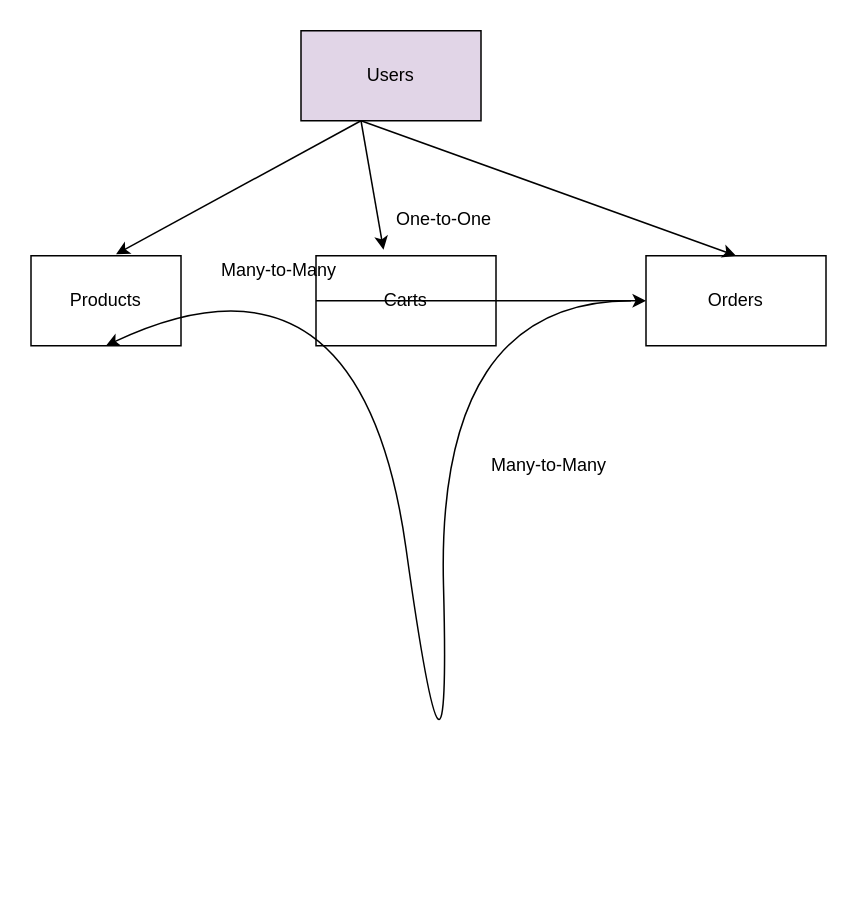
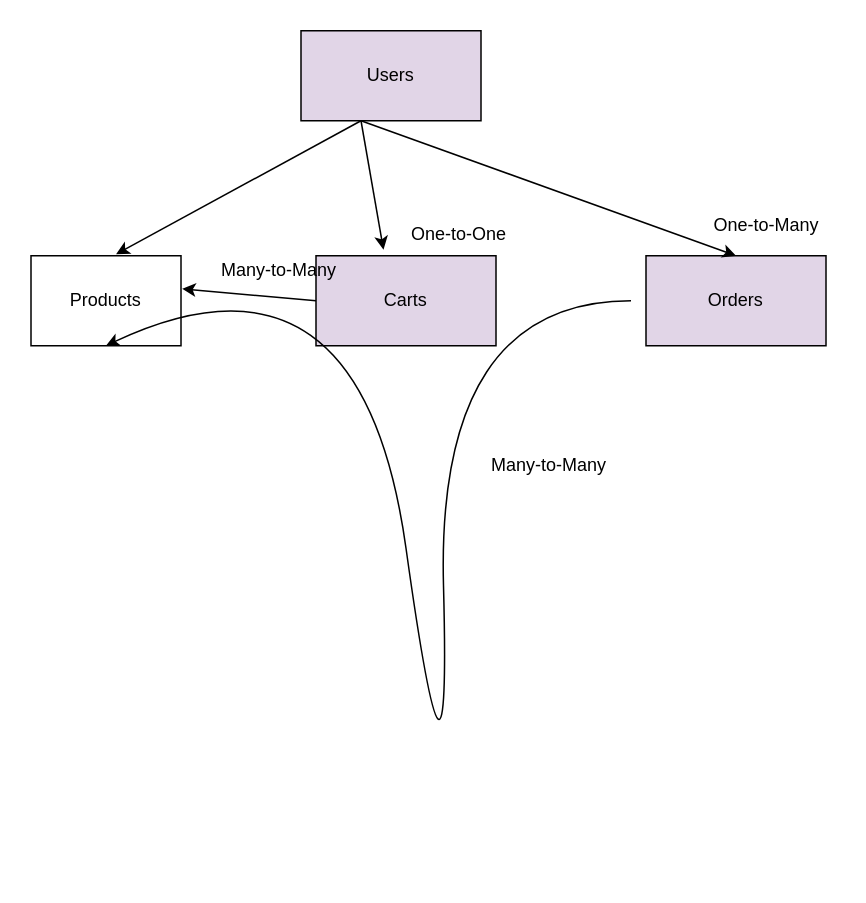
(443, 220) -> (458, 235)
none -> (766, 226)
(406, 301) -> (406, 301)
(454, 301) -> (254, 295)
(736, 301) -> (736, 301)
